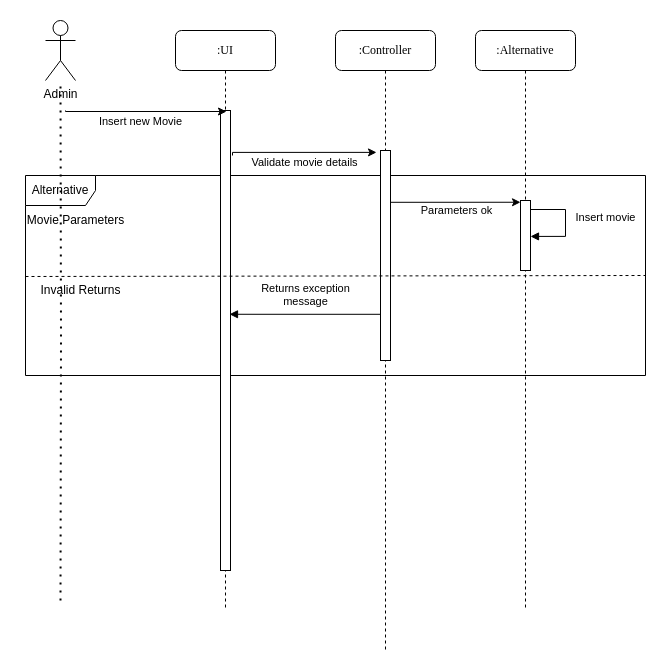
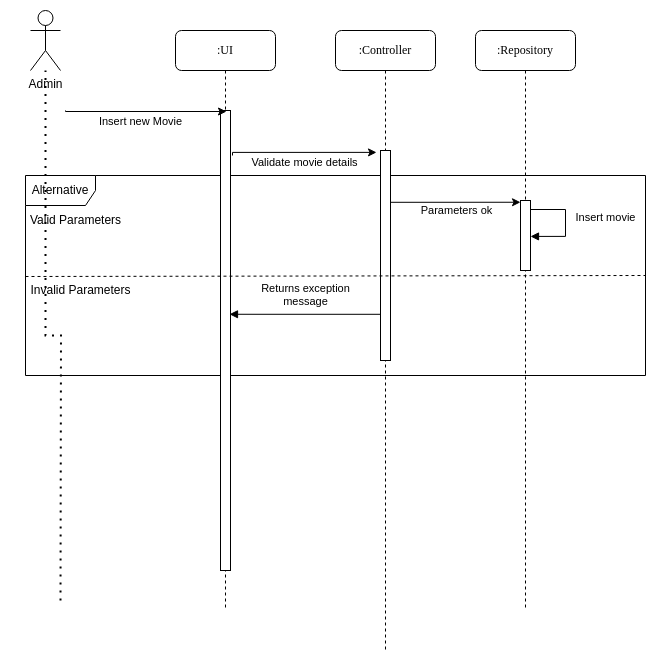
(61, 51) -> (46, 41)
(526, 51) -> (526, 51)
(76, 221) -> (76, 221)
(81, 291) -> (81, 291)
